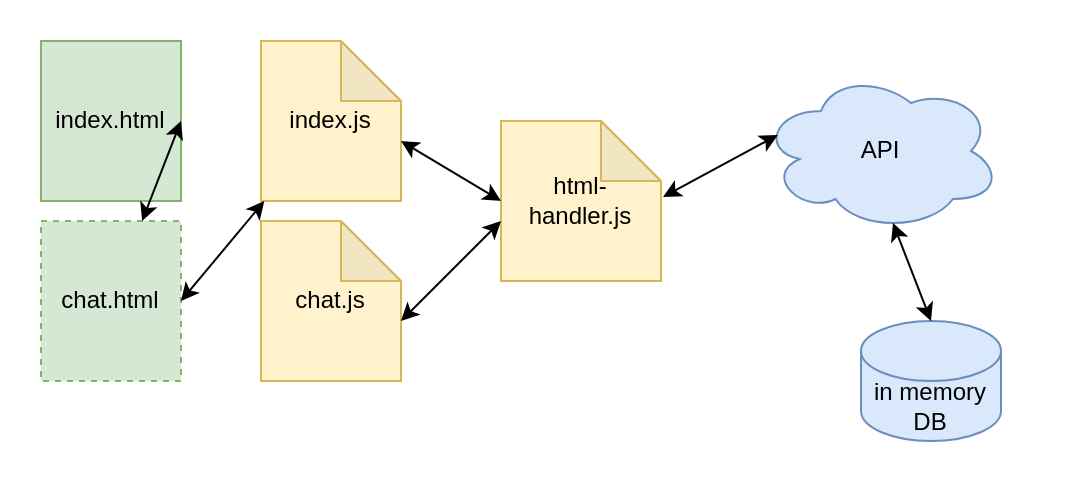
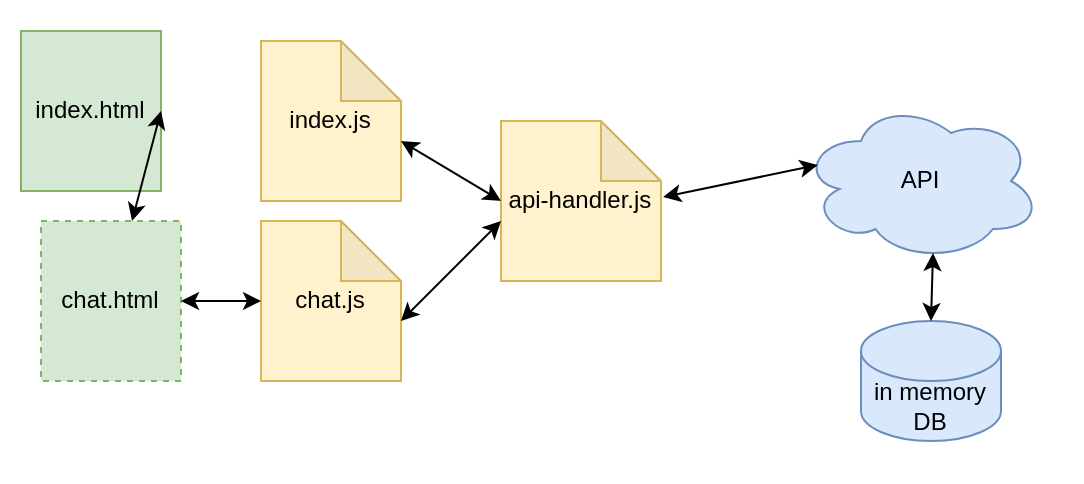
(111, 121) -> (91, 111)
(881, 151) -> (921, 181)
(581, 201) -> (581, 201)
(223, 251) -> (221, 301)
